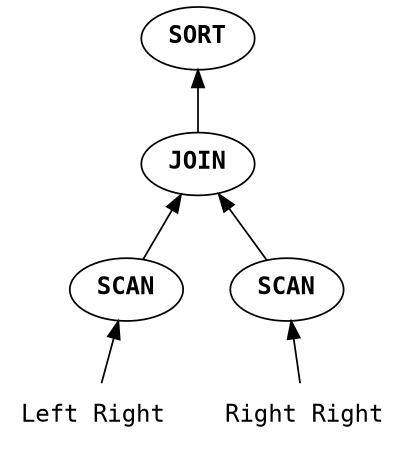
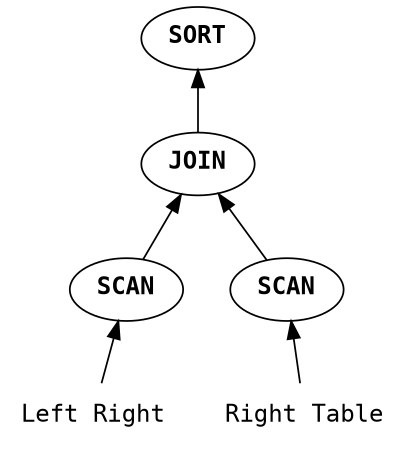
(304, 415) -> (304, 415)
